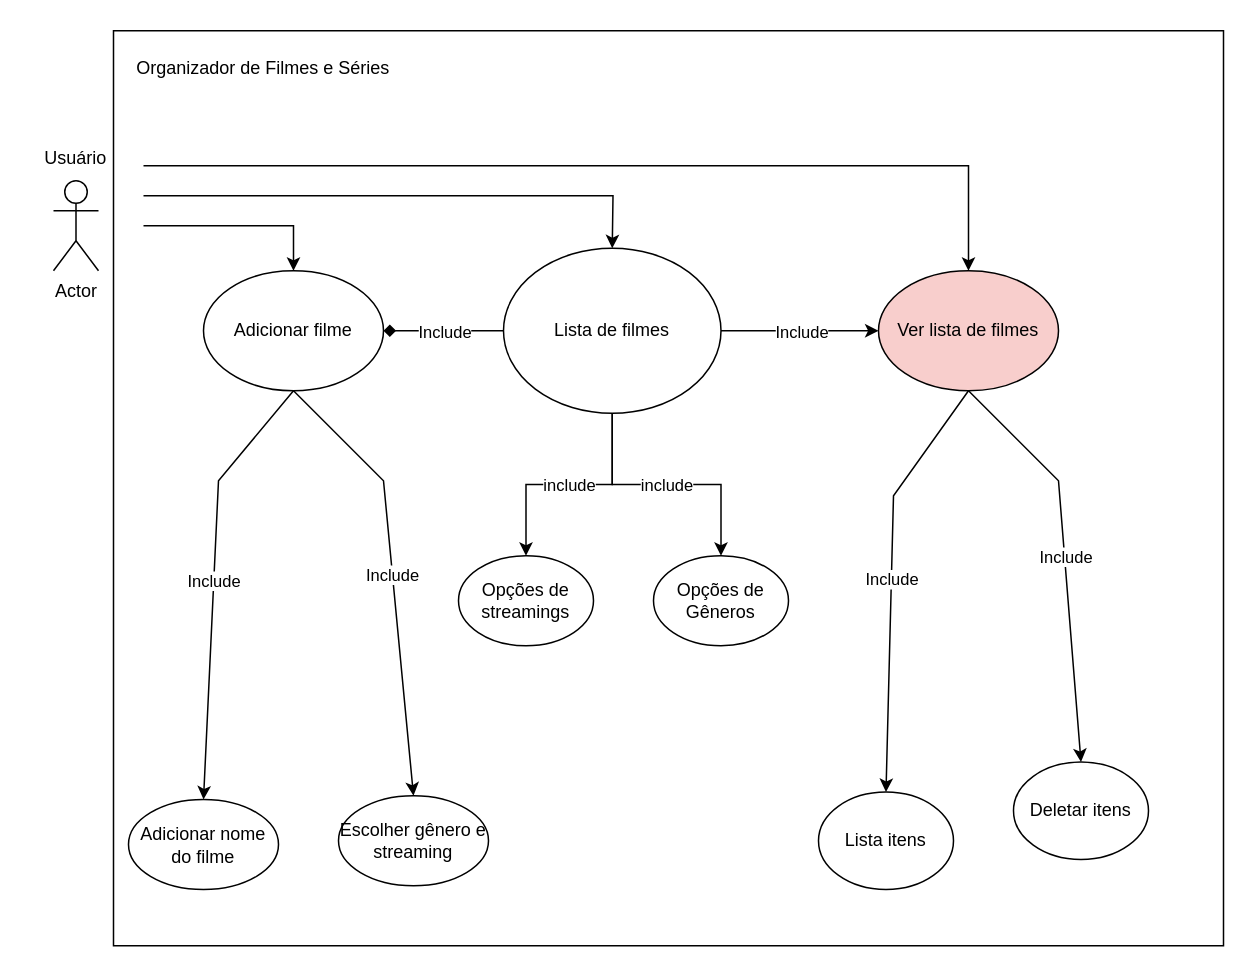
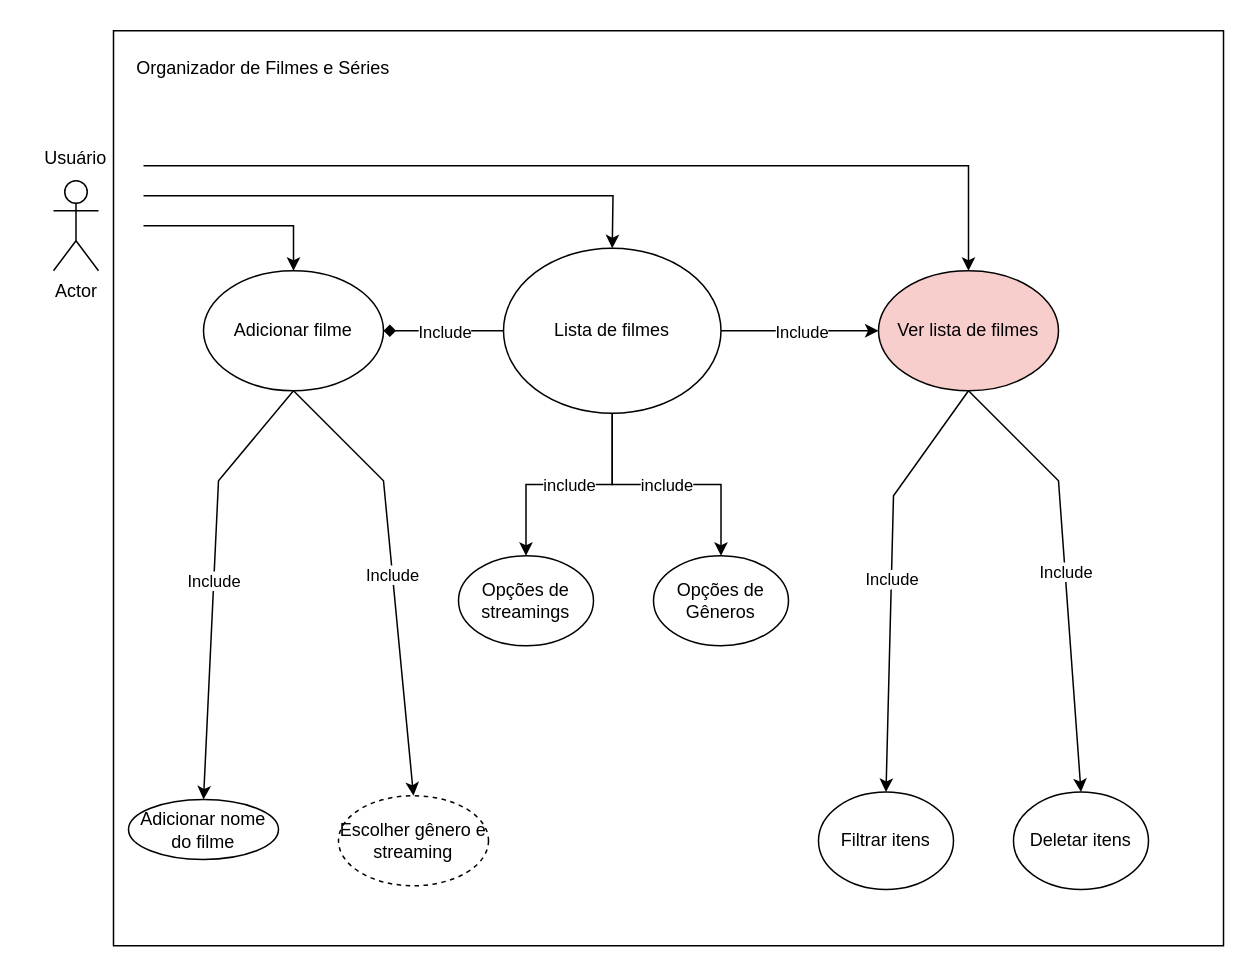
(1081, 811) -> (1081, 841)
(413, 841) -> (413, 841)
(886, 841) -> (886, 841)
(203, 845) -> (203, 830)
